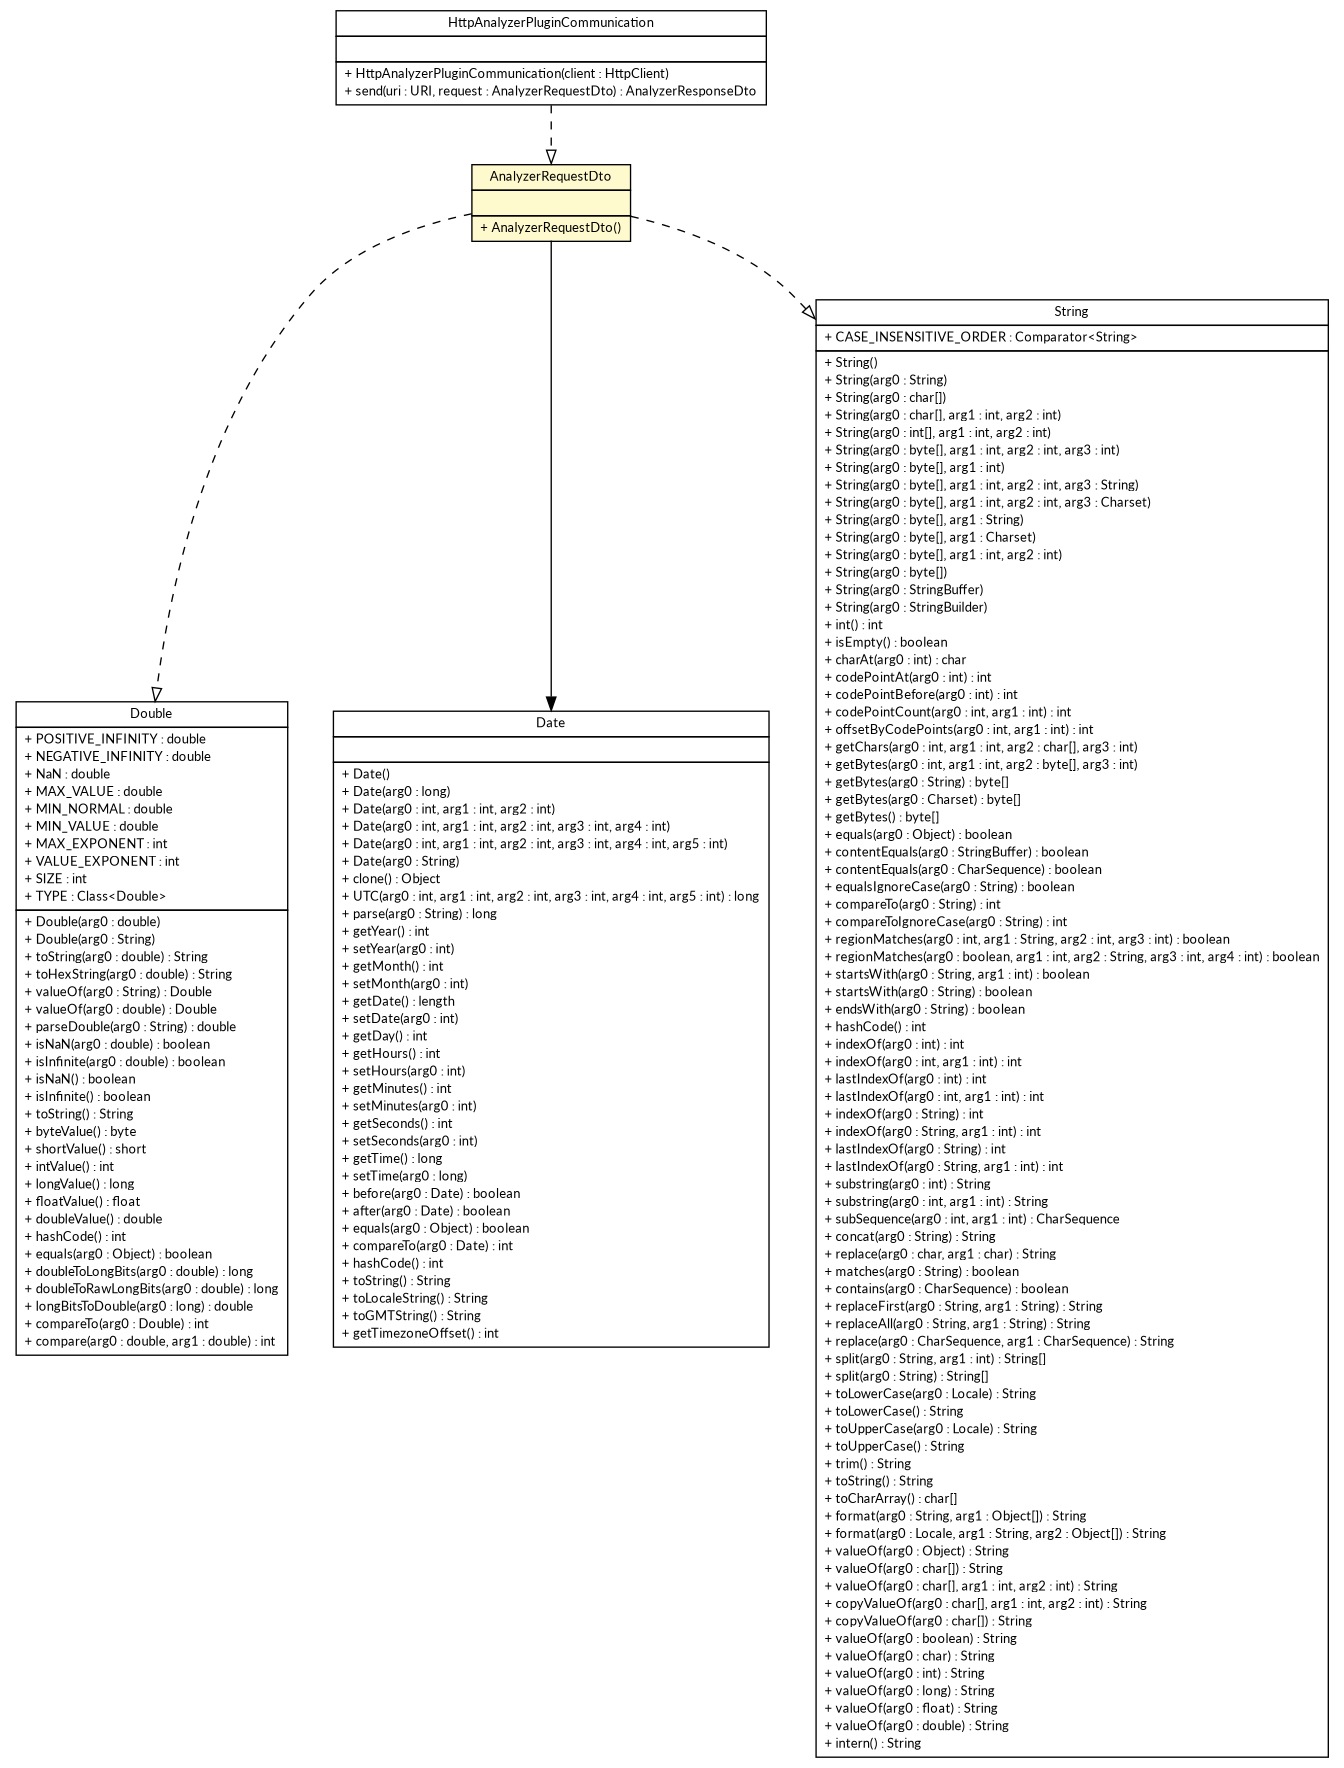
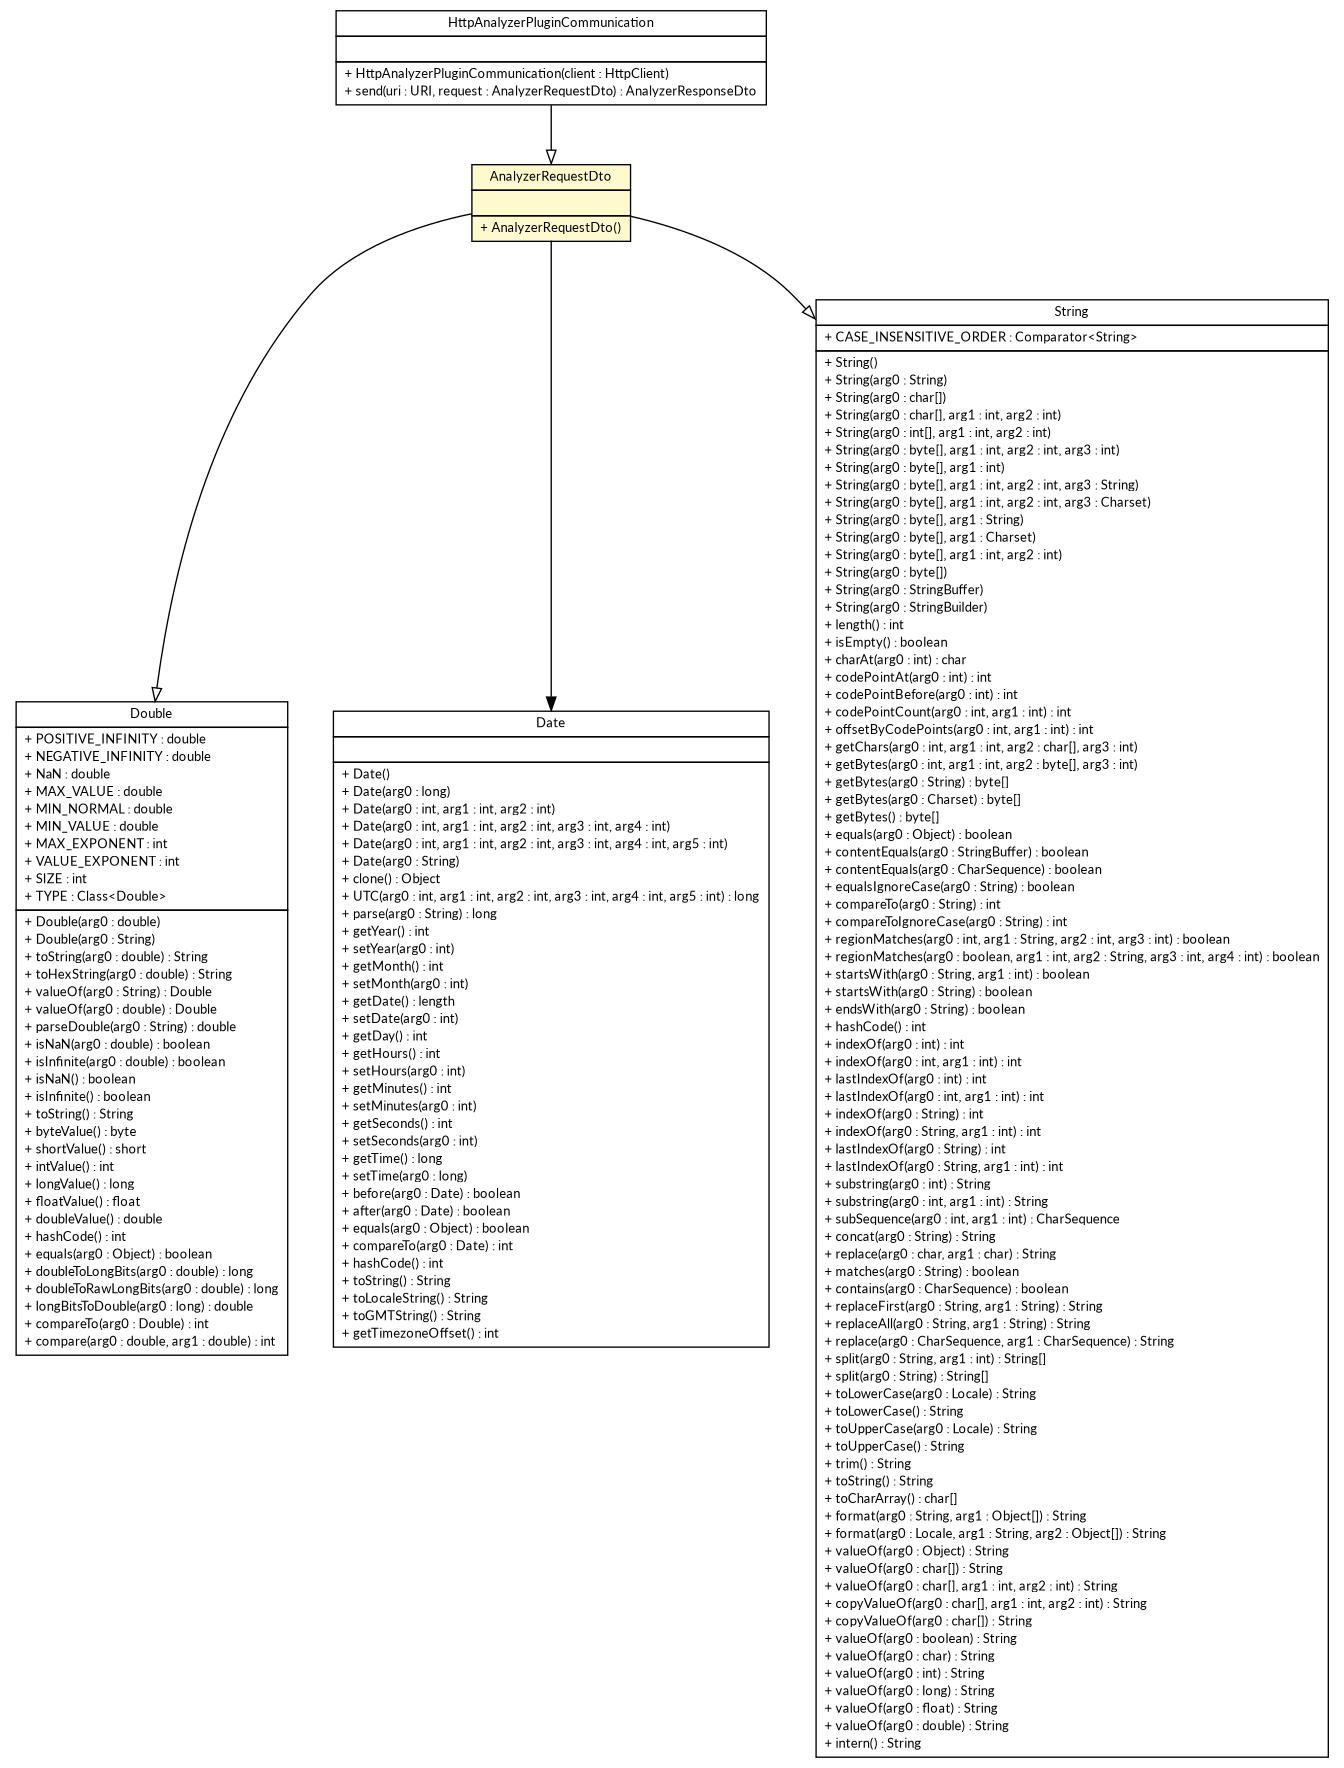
(551, 128) -> (551, 128)
(726, 249) -> (726, 249)
(243, 396) -> (243, 396)
(854, 625) -> (864, 625)
